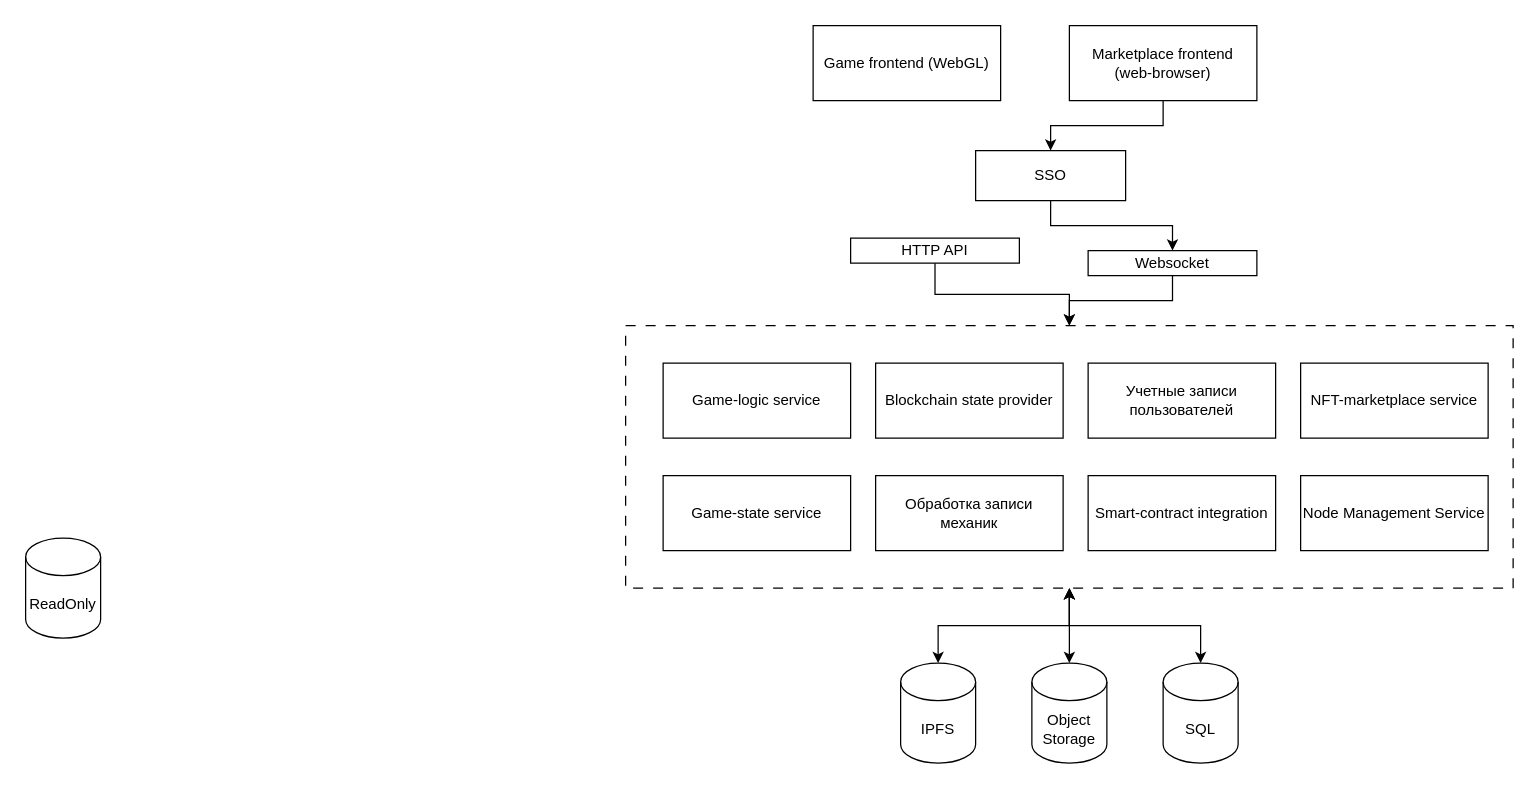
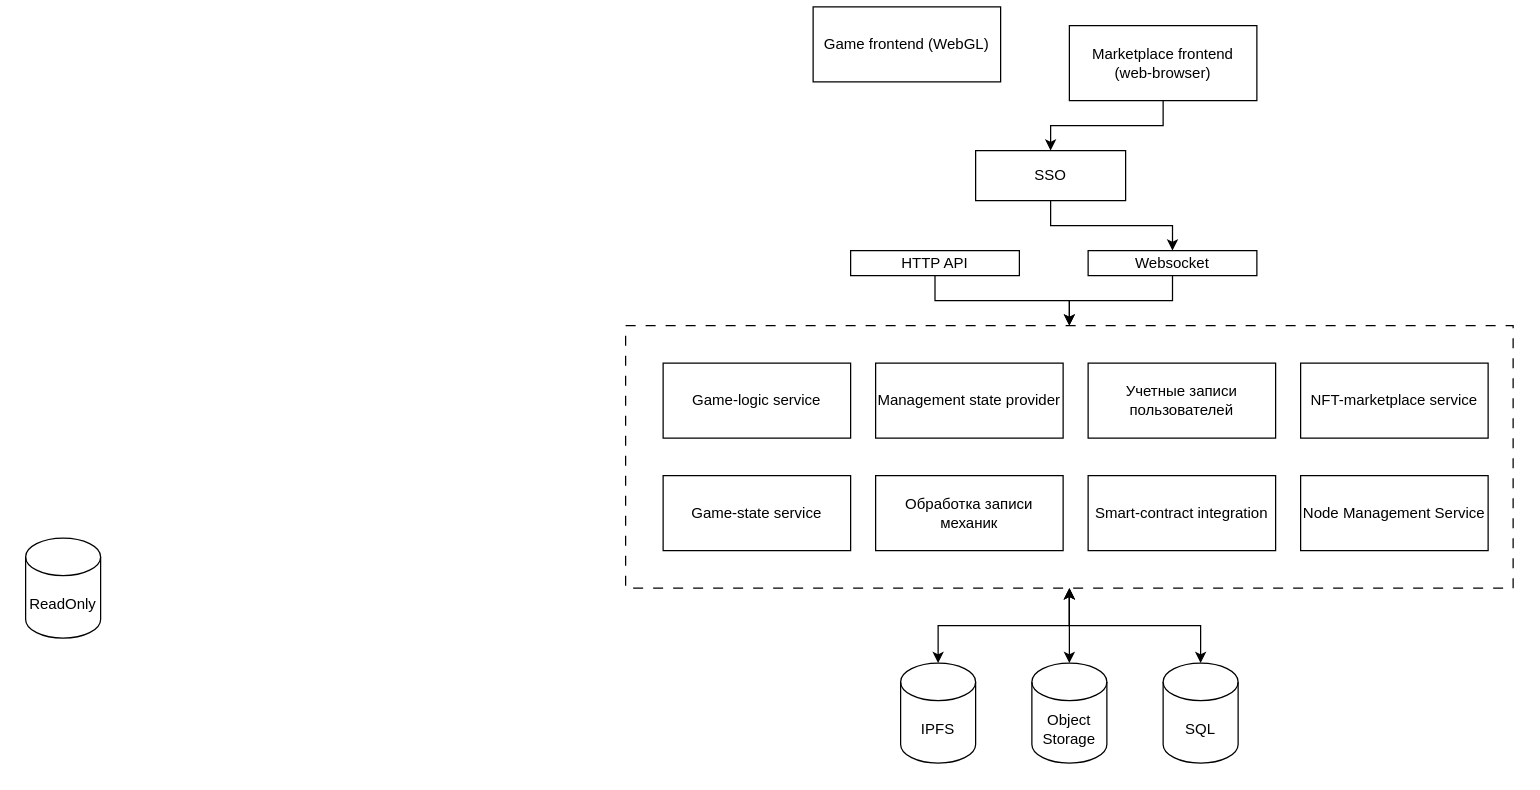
(907, 63) -> (907, 44)
(935, 251) -> (935, 263)
(969, 401) -> (969, 401)
